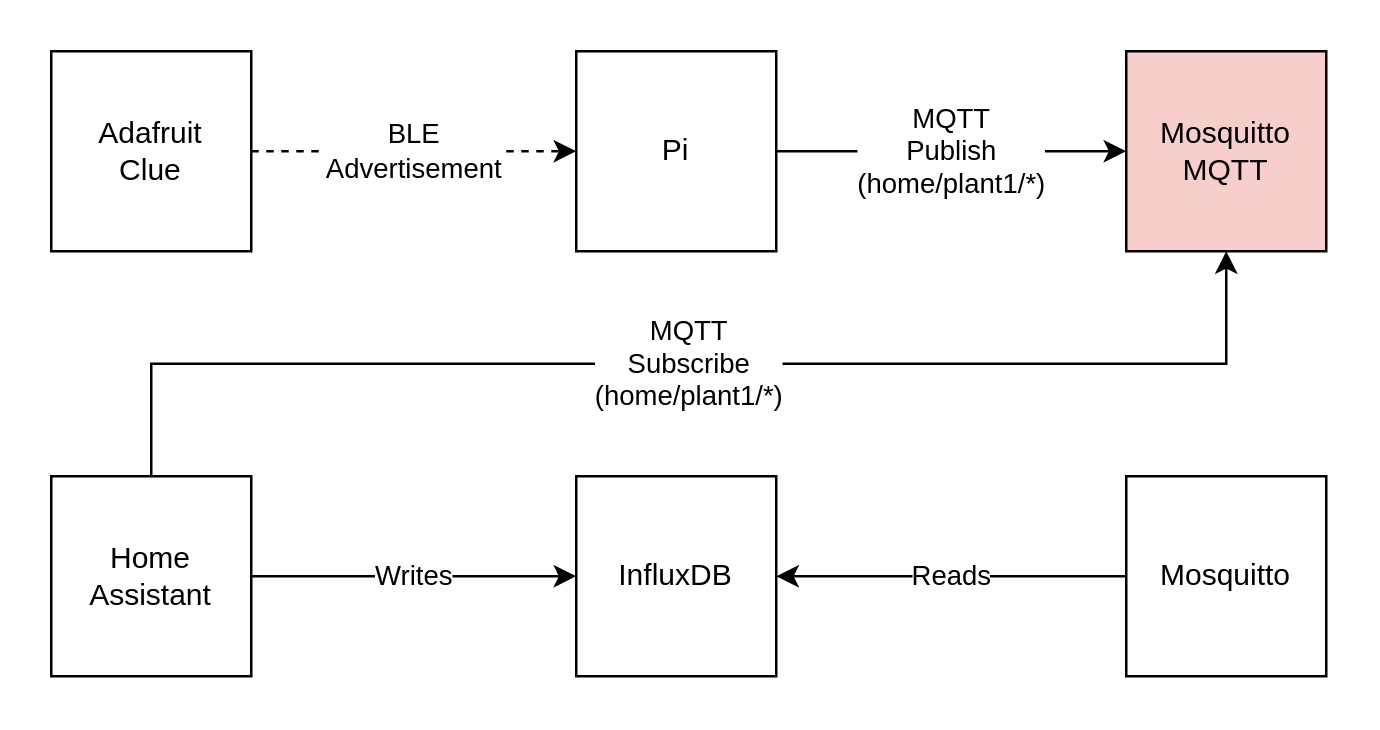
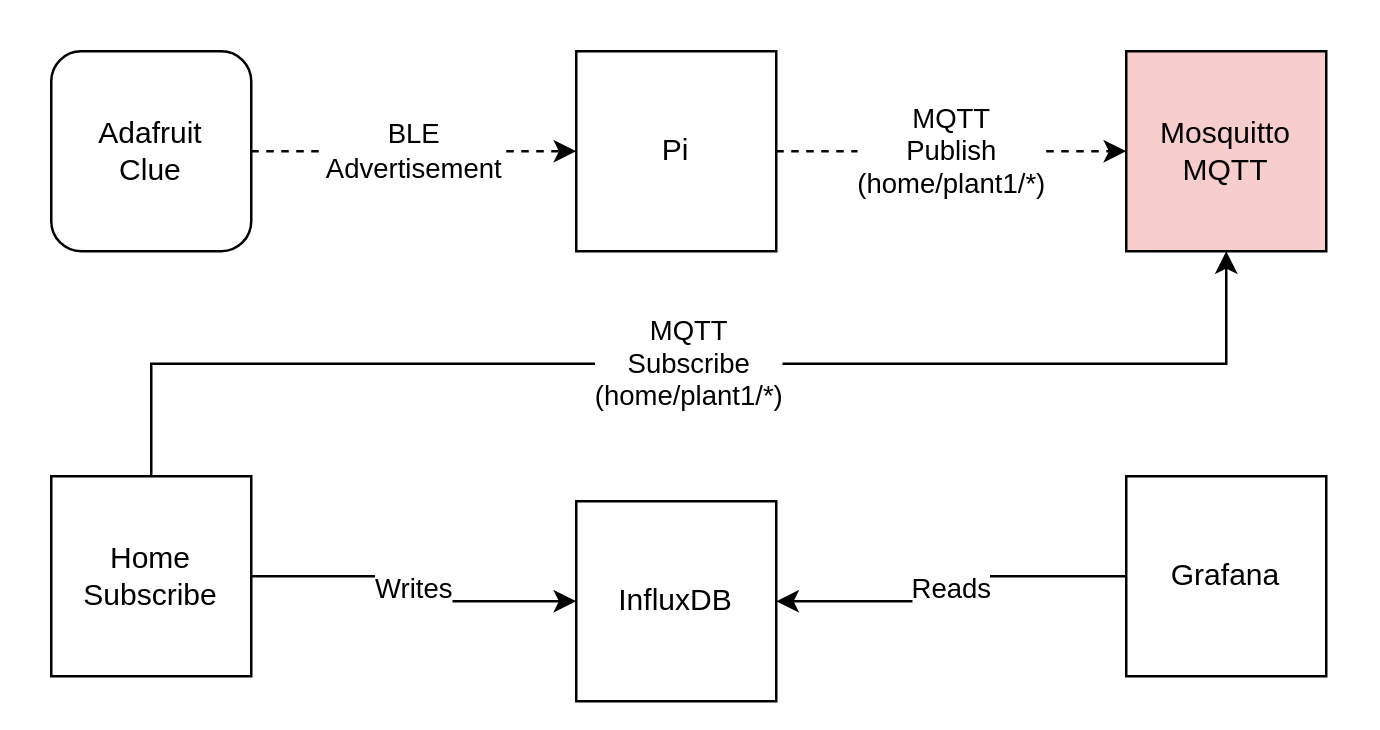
(151, 151) -> (151, 151)
(817, 151) -> (817, 151)
(151, 576) -> (151, 576)
(676, 576) -> (676, 601)
(1226, 576) -> (1226, 576)
